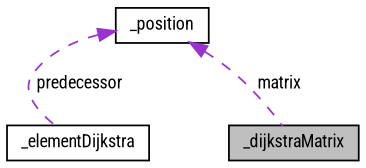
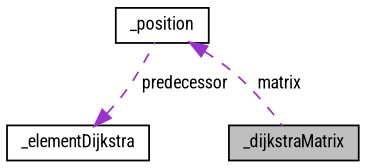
(38, 68) -> (133, 80)
